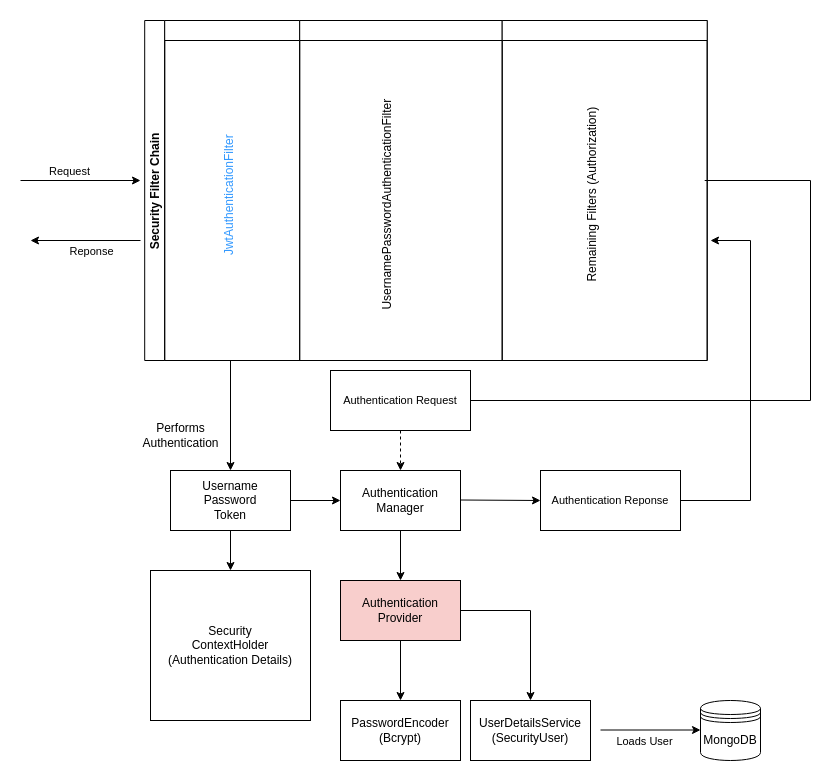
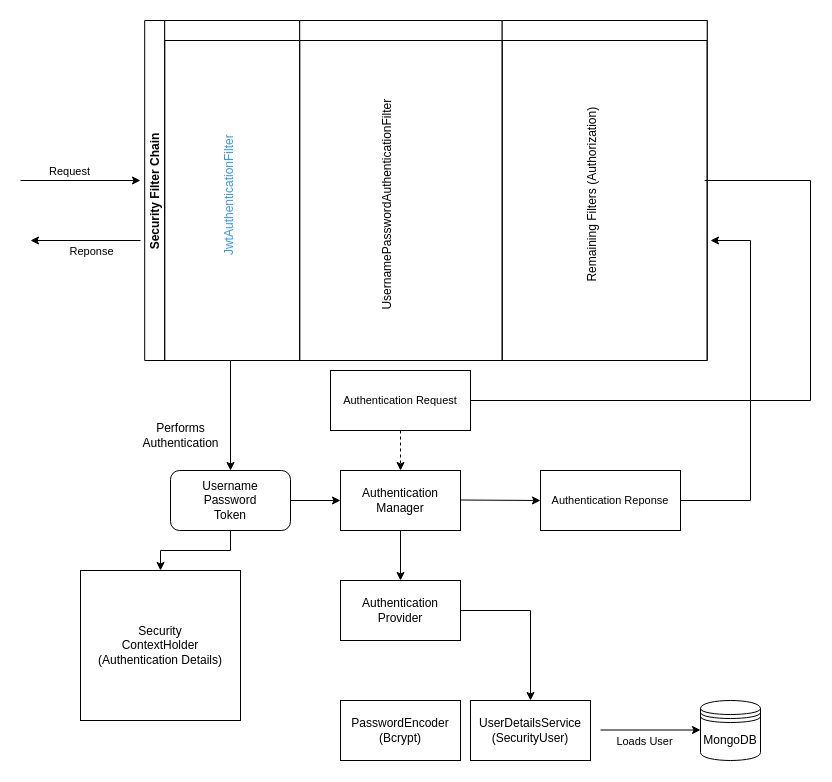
(231, 501) -> (231, 501)
(401, 611) -> (401, 611)
(231, 646) -> (161, 646)
(401, 667) -> none
